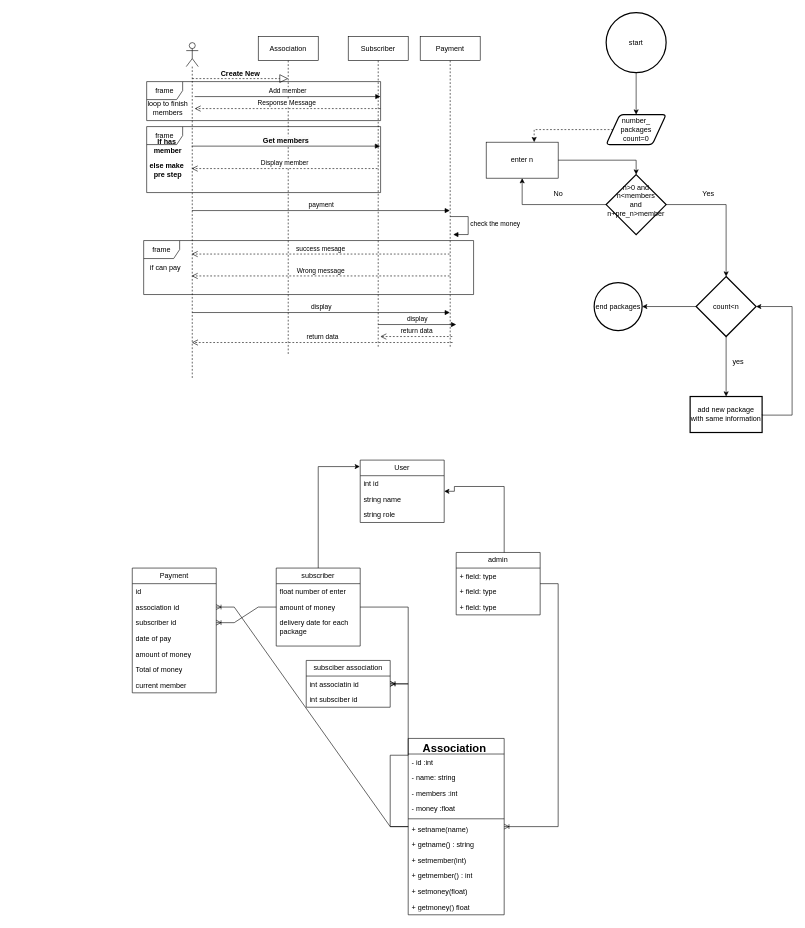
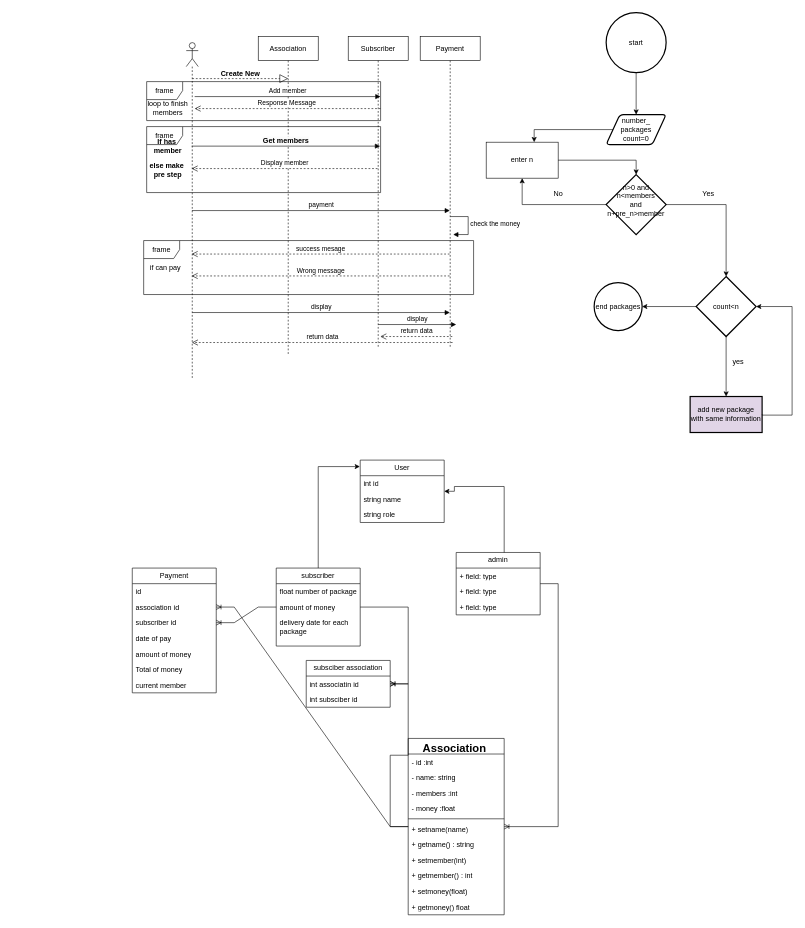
(570, 129) -> (570, 129)
(726, 414) -> (726, 414)
(318, 592) -> (319, 596)
